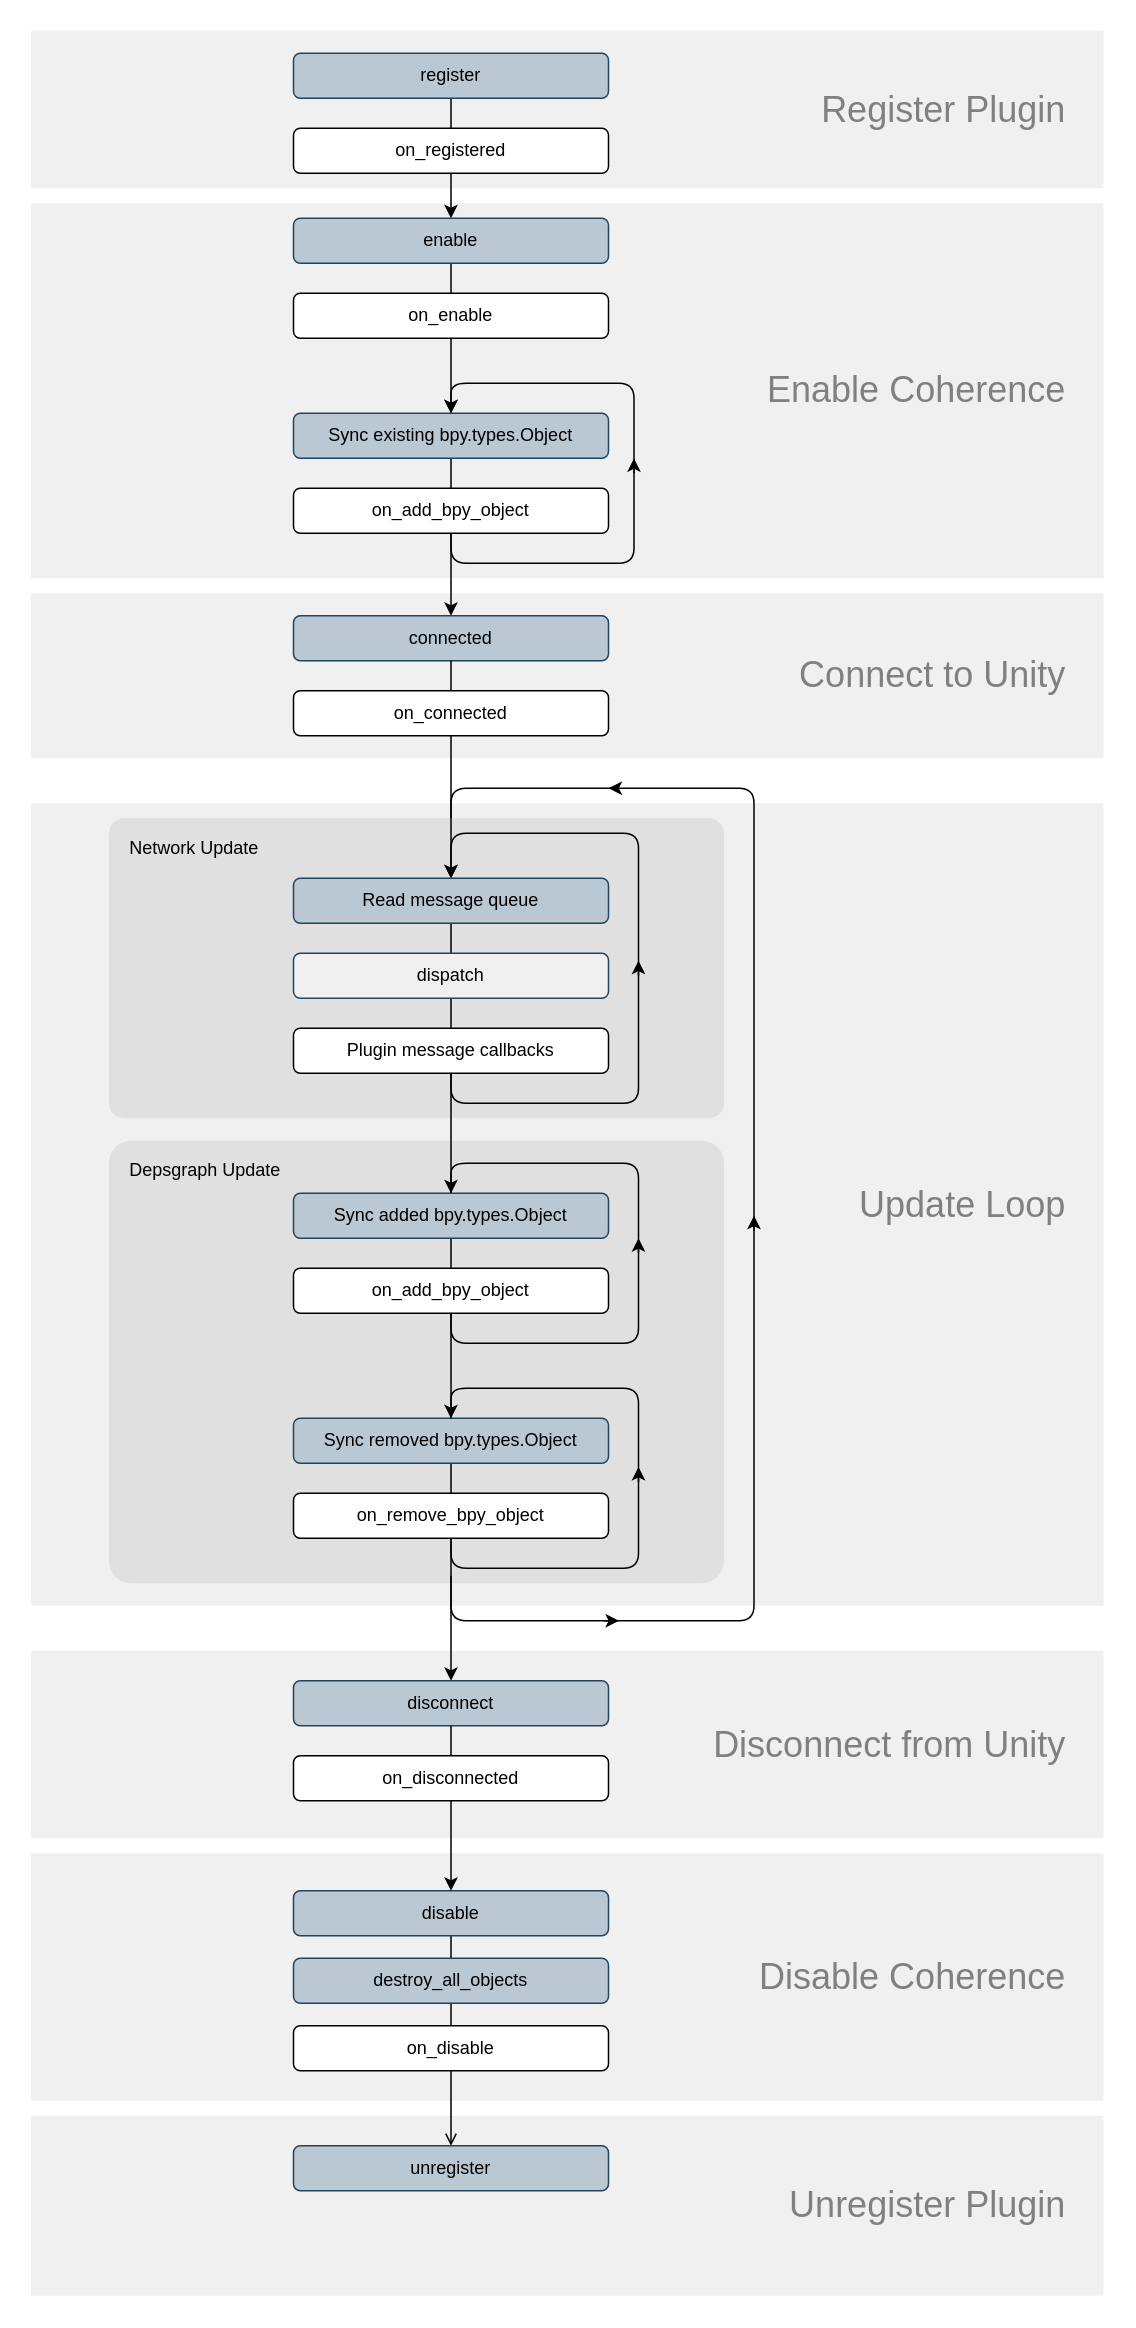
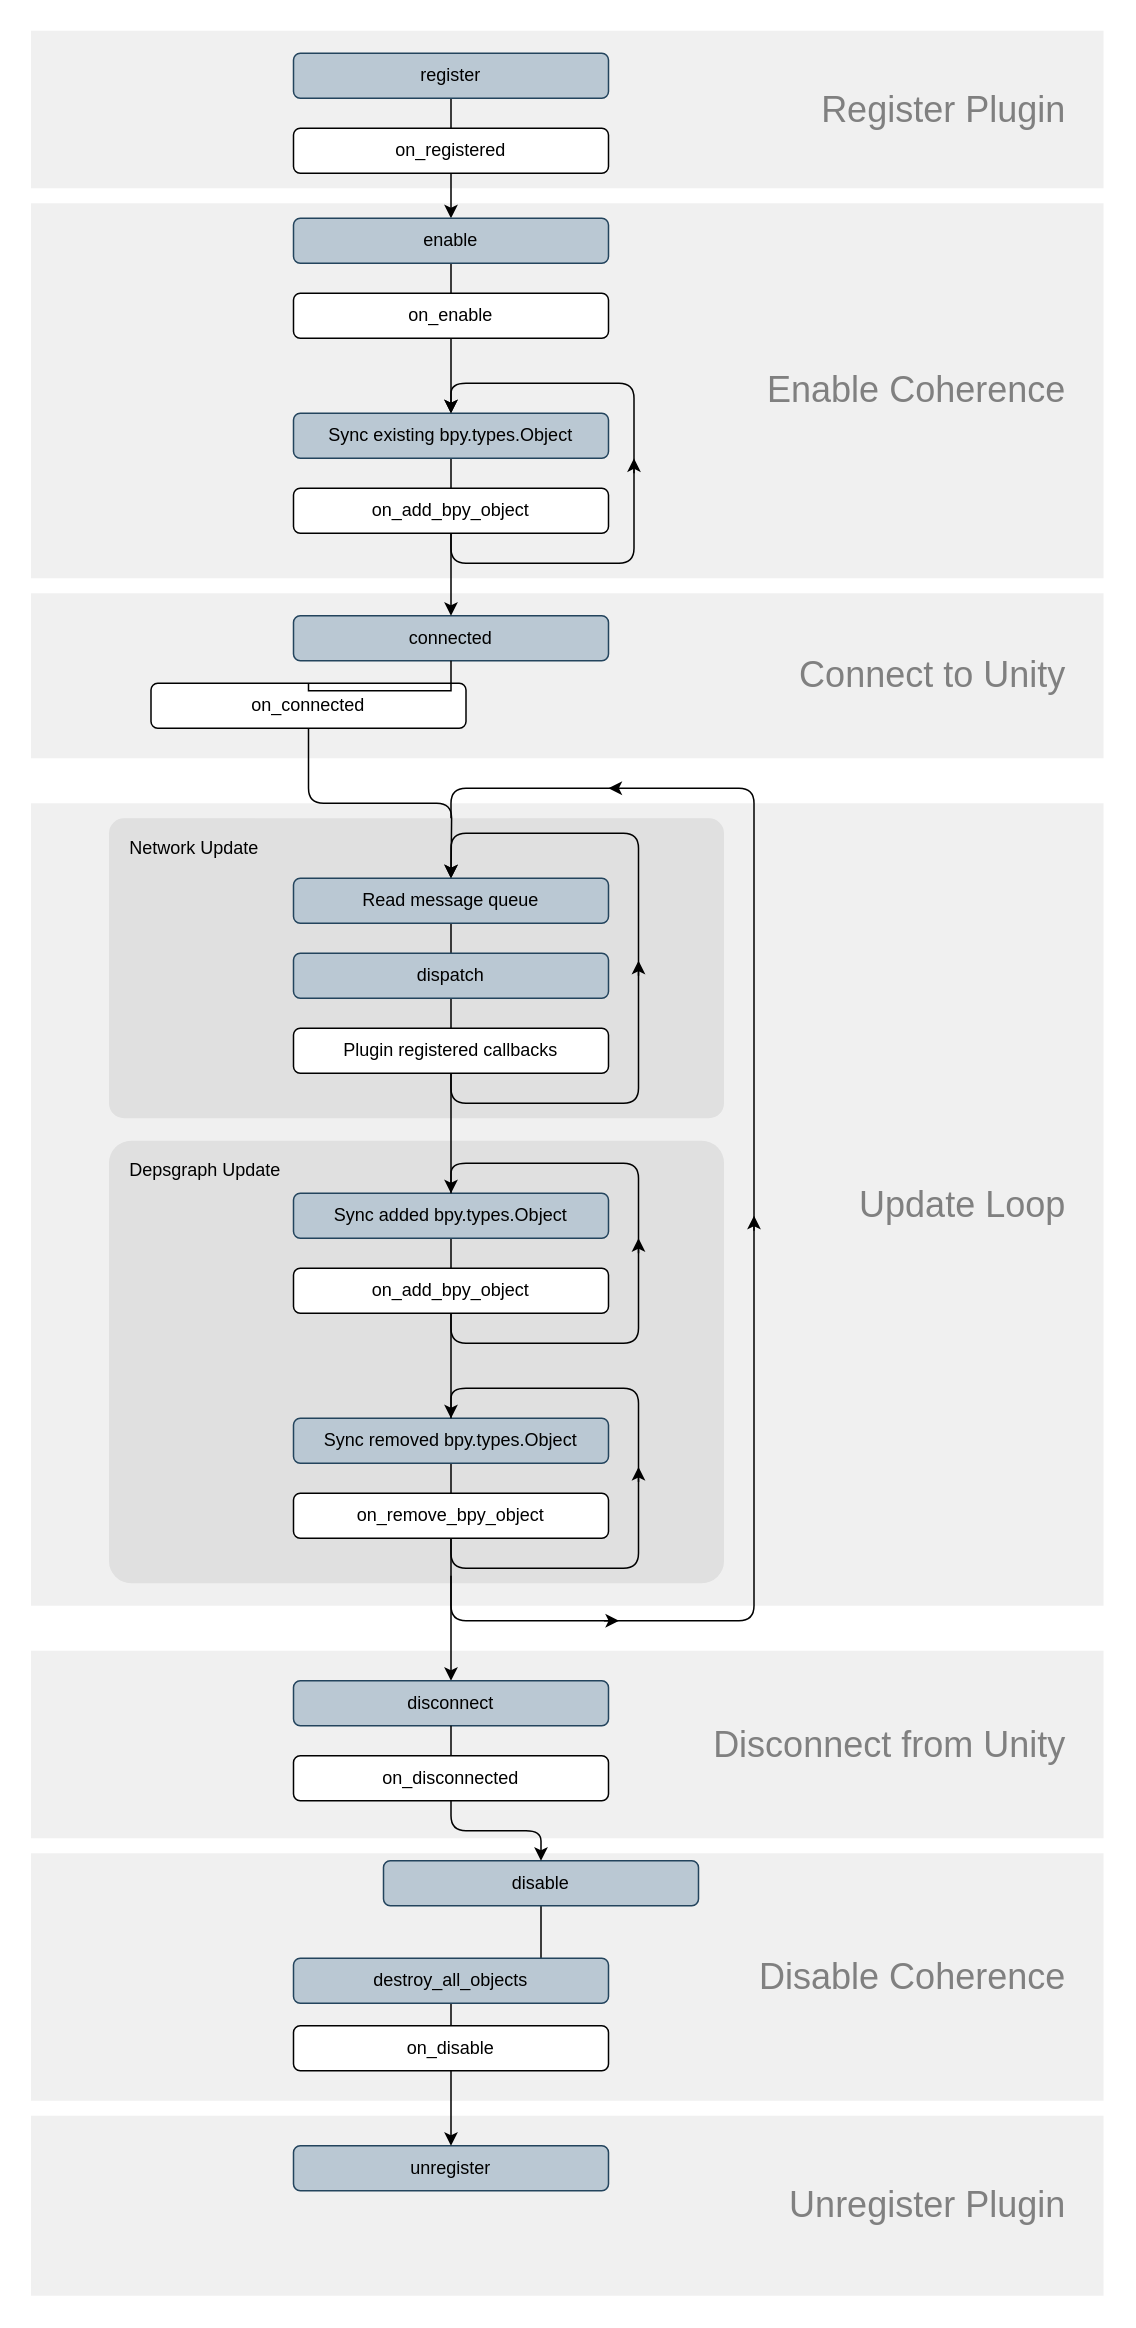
(451, 713) -> (308, 706)
(451, 976) -> (451, 976)
(451, 1051) -> (451, 1051)
(451, 1913) -> (541, 1883)
(451, 2136) -> (451, 2134)
